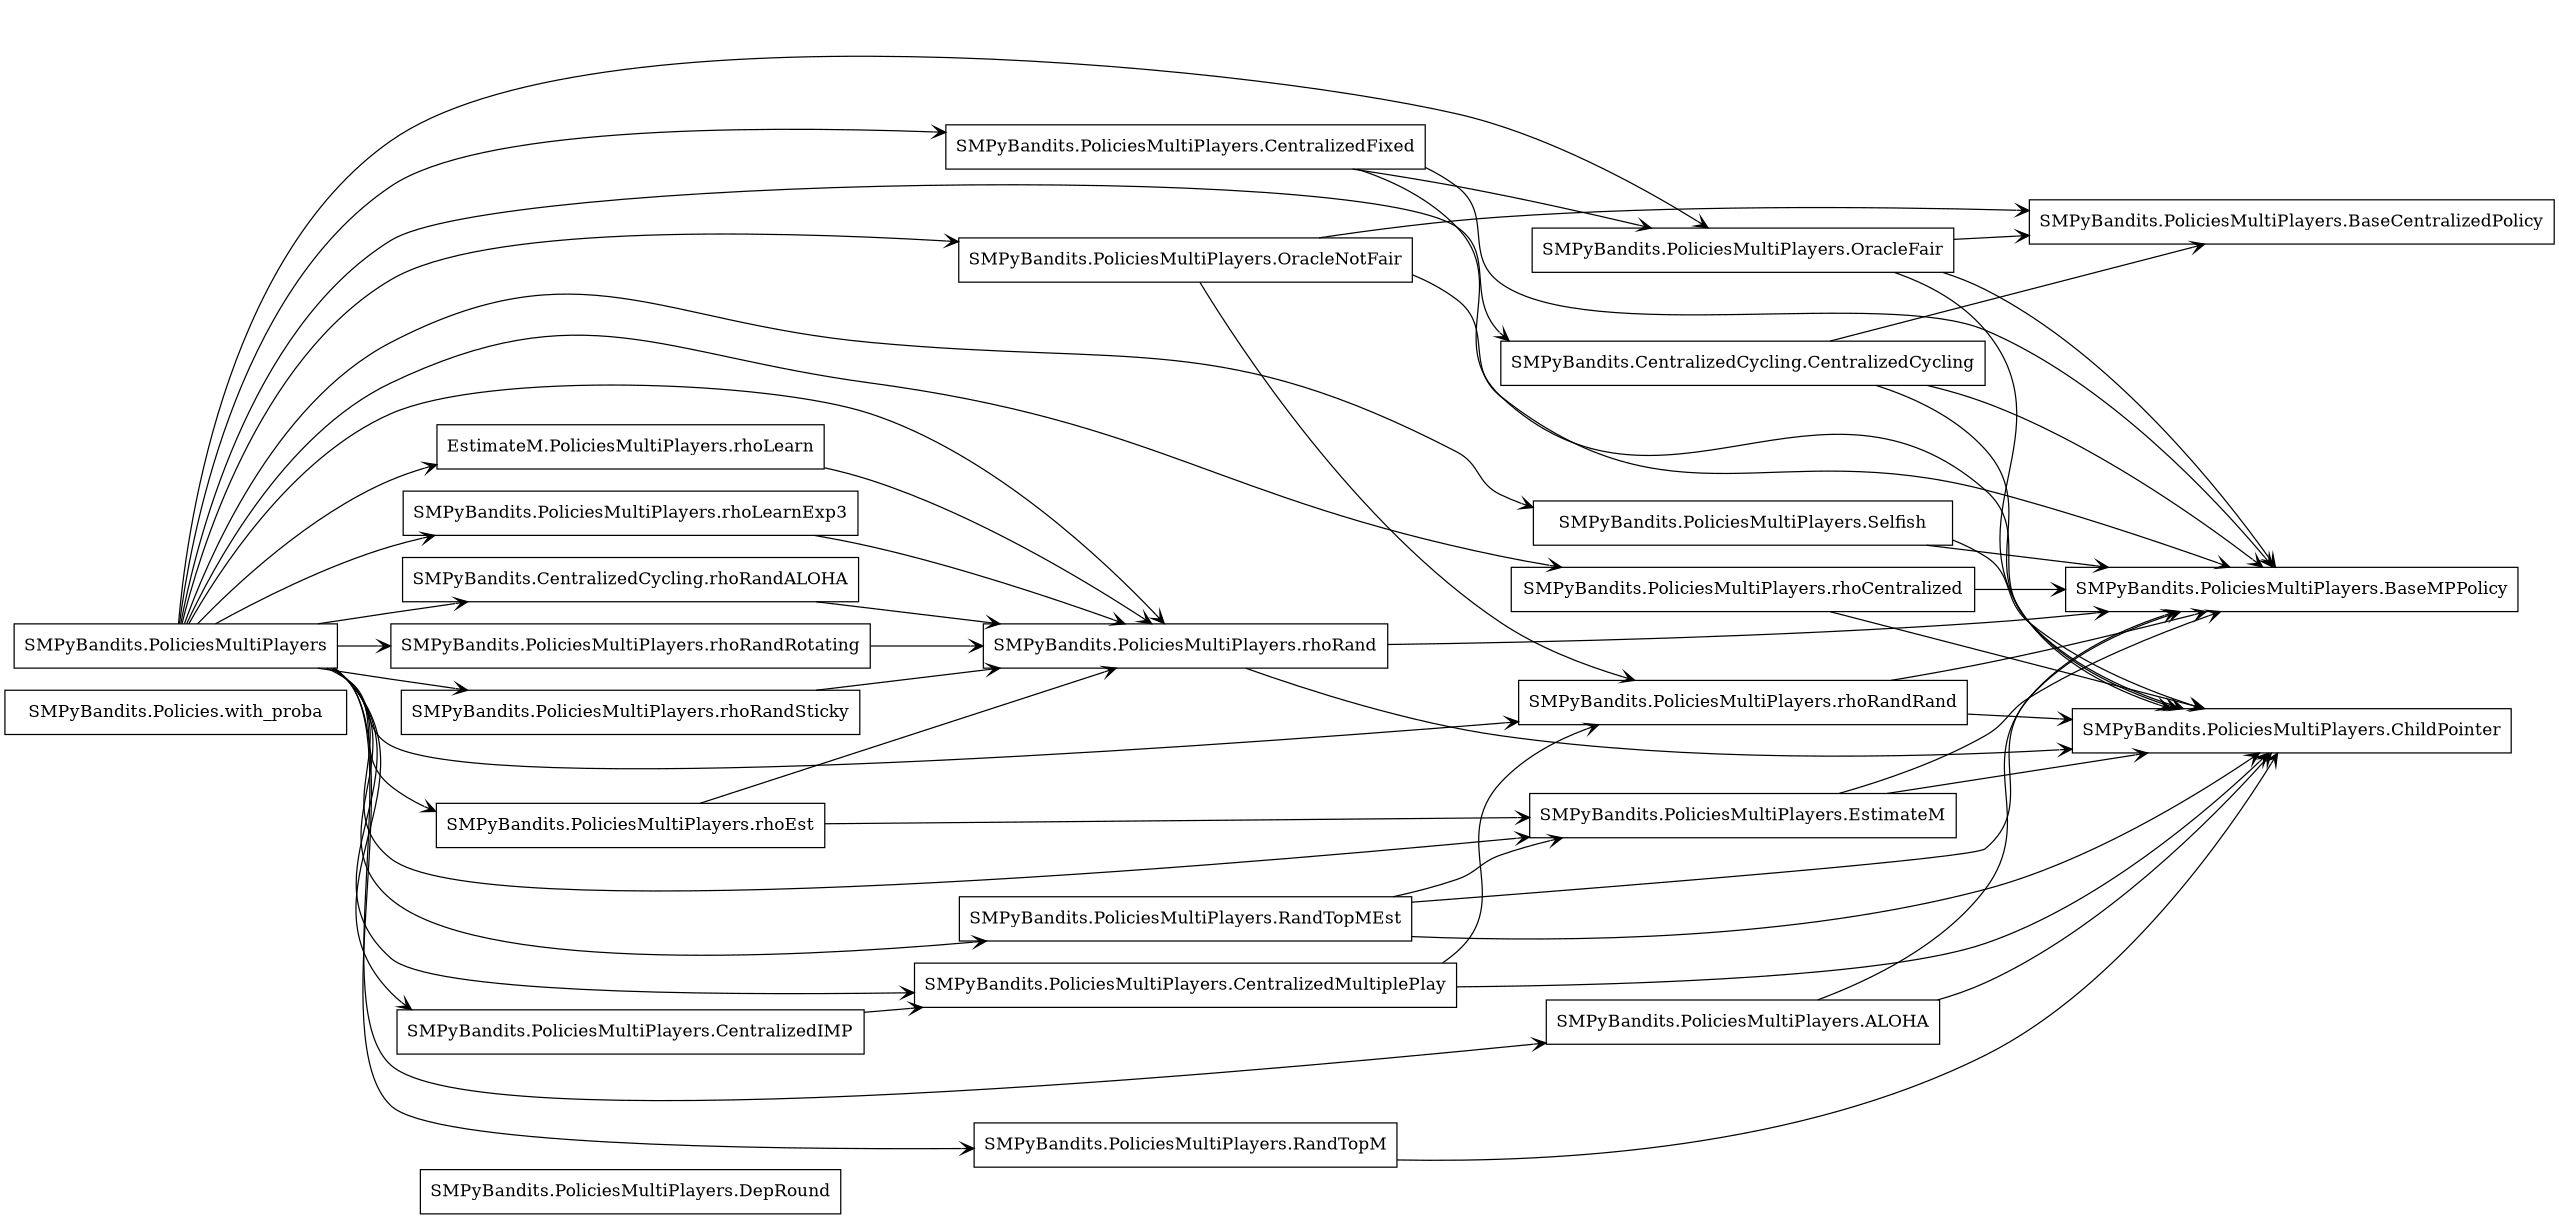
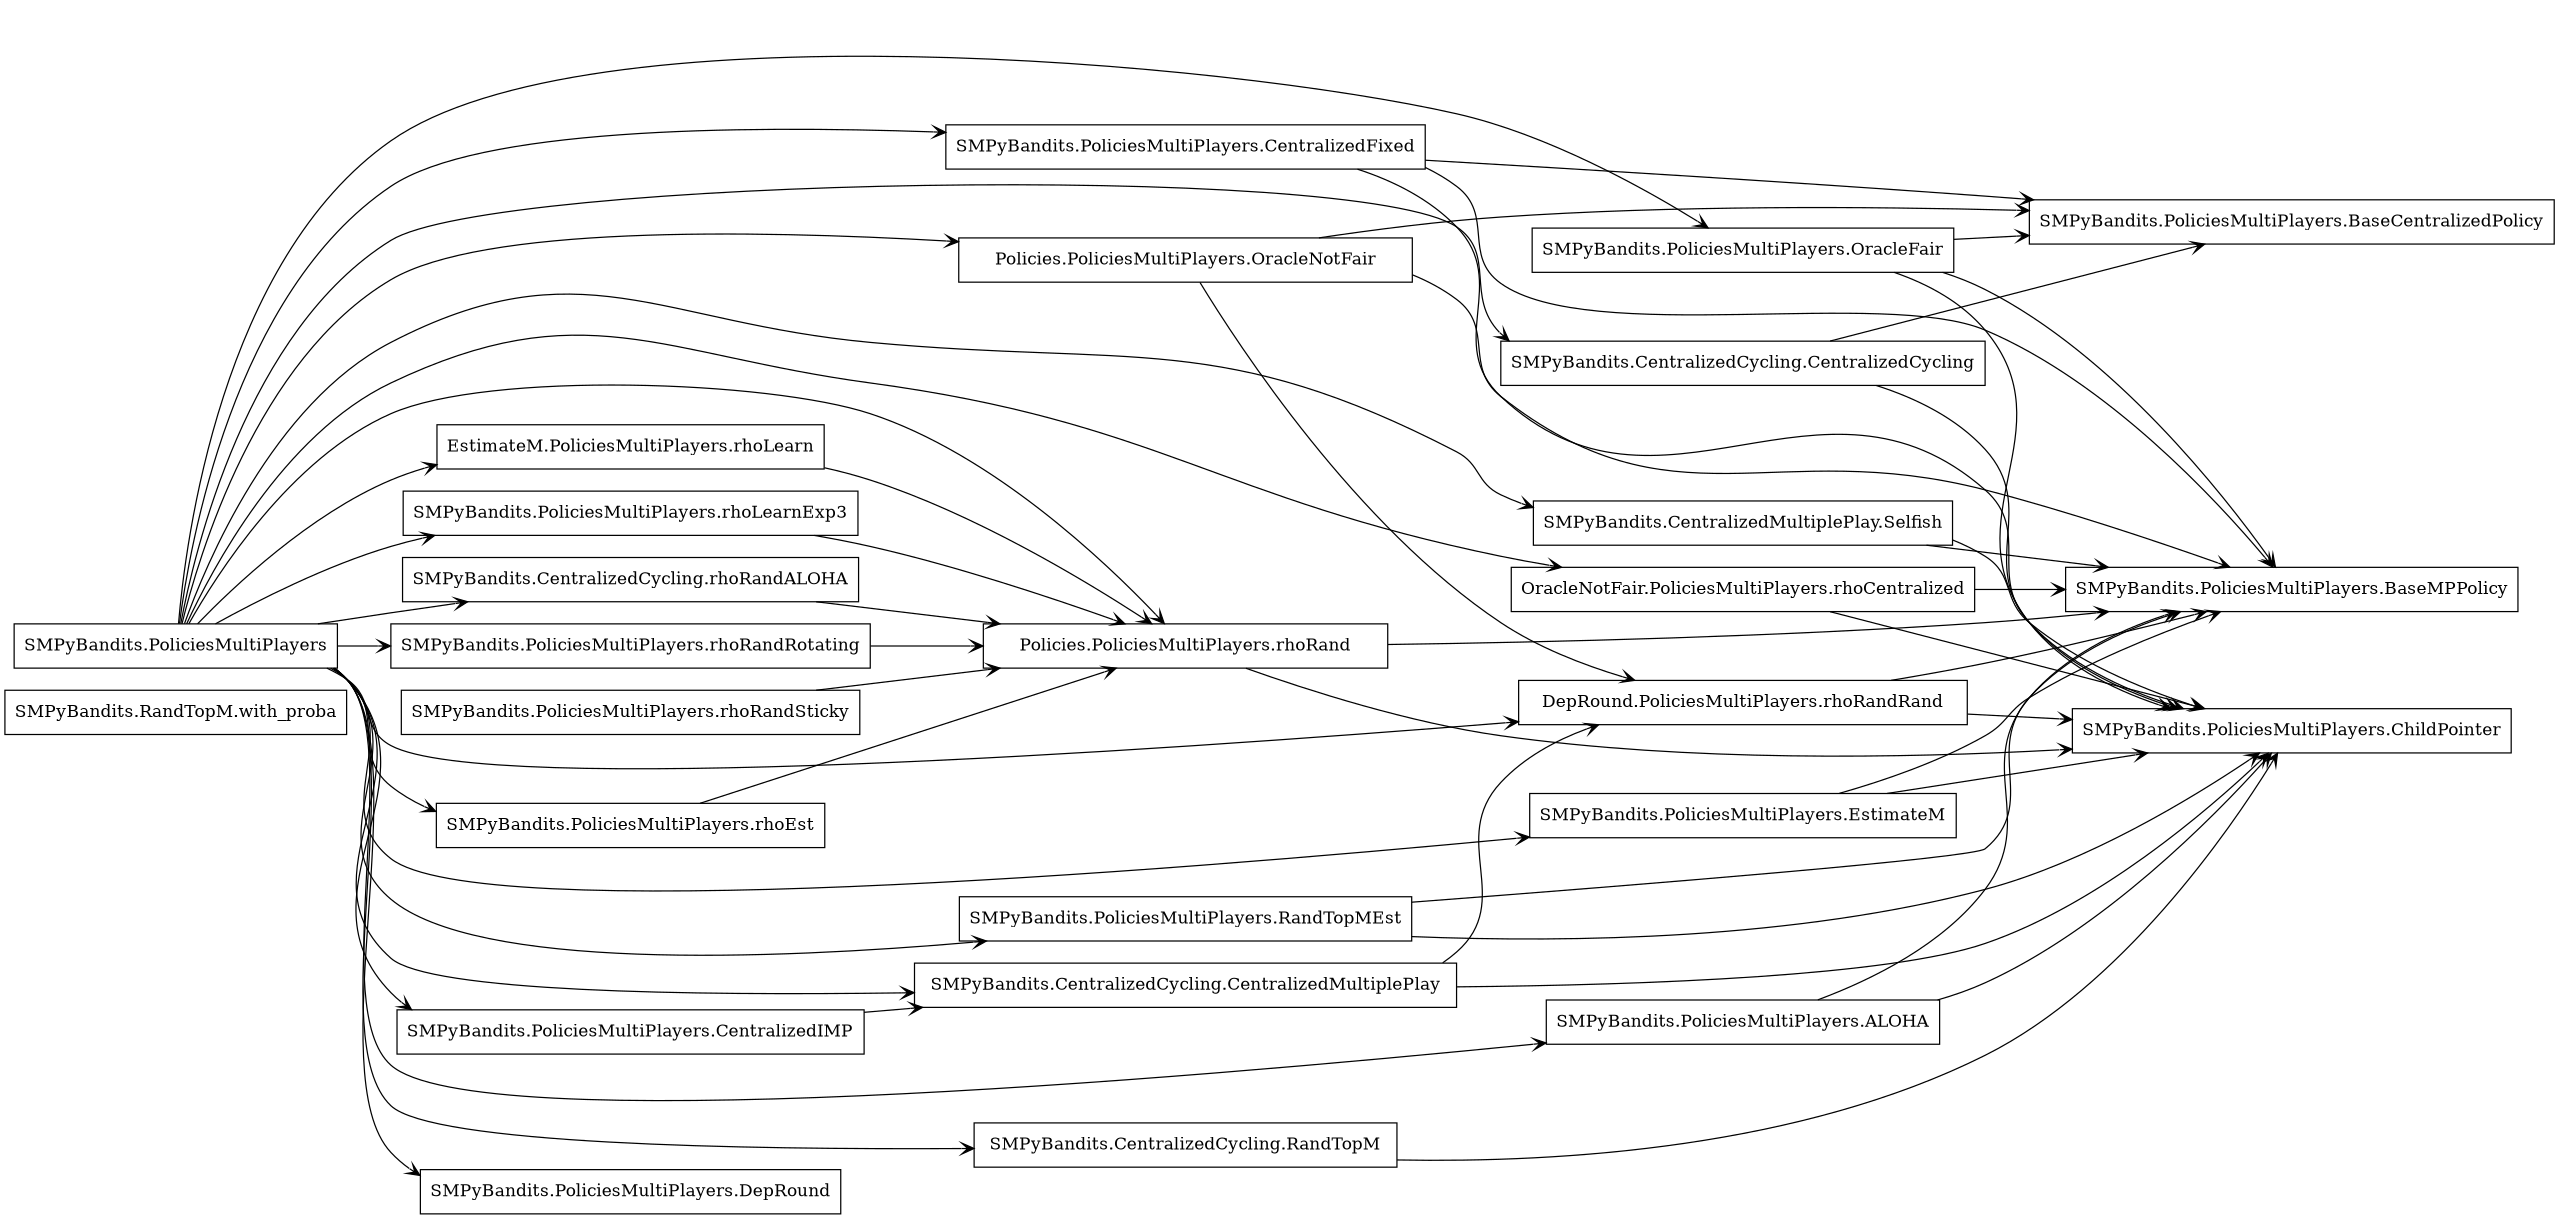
(1497, 194) -> (1723, 178)
(1186, 260) -> (1186, 260)
(2098, 457) -> none
(1743, 523) -> (1743, 523)
(1743, 589) -> (1743, 589)
(1186, 646) -> (1186, 646)
(386, 679) -> (368, 920)
(1743, 703) -> (1743, 703)
(176, 712) -> (176, 712)
(1171, 821) -> none
(1473, 872) -> none
(1186, 985) -> (1186, 985)
(1186, 1145) -> (1186, 1145)
